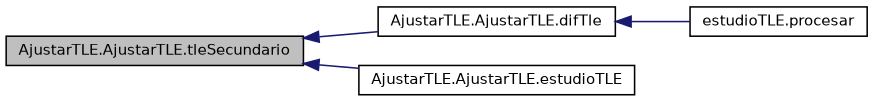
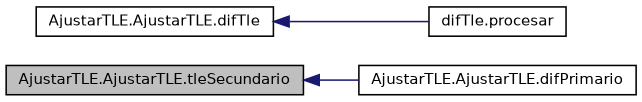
(779, 22) -> (498, 22)
(349, 34) -> none
(497, 80) -> (498, 80)
